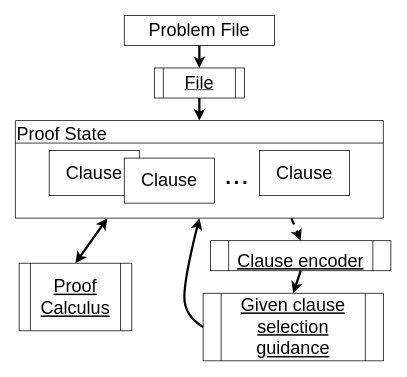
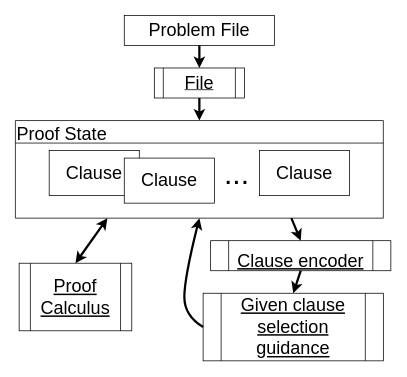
(295, 227) -> (295, 227)
